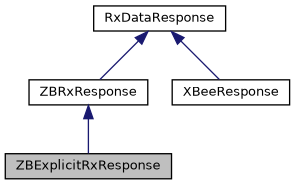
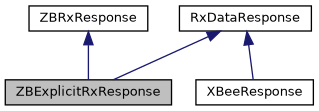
(119, 60) -> (161, 58)
